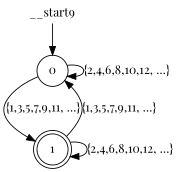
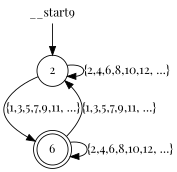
(53, 71) -> (53, 71)
(53, 149) -> (53, 149)
